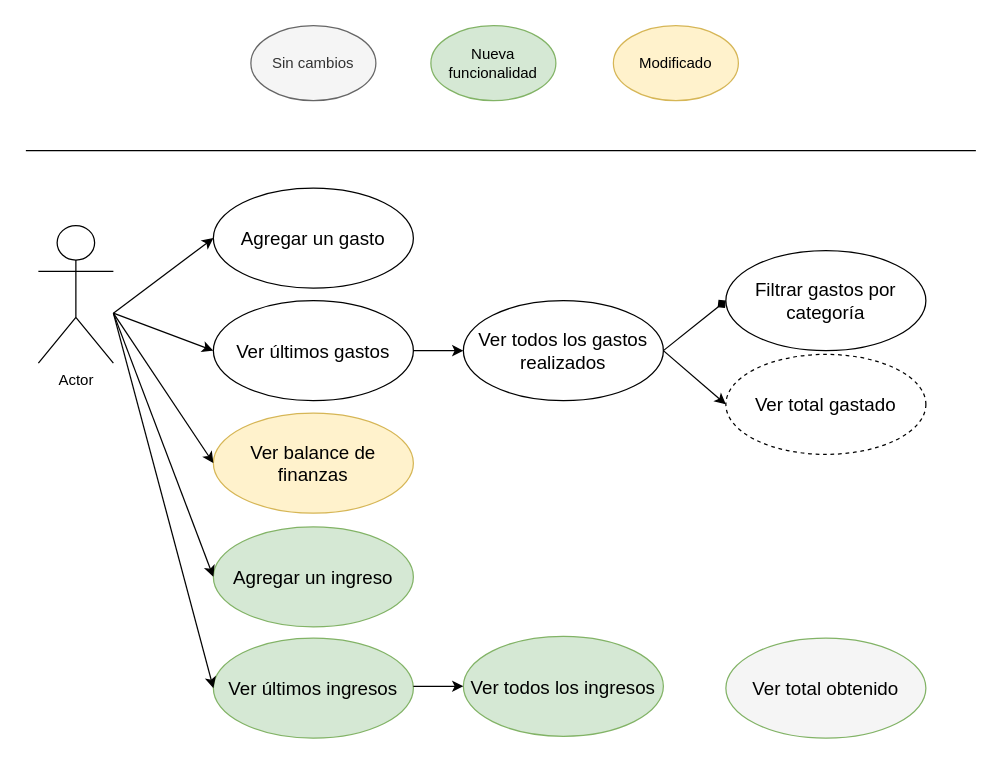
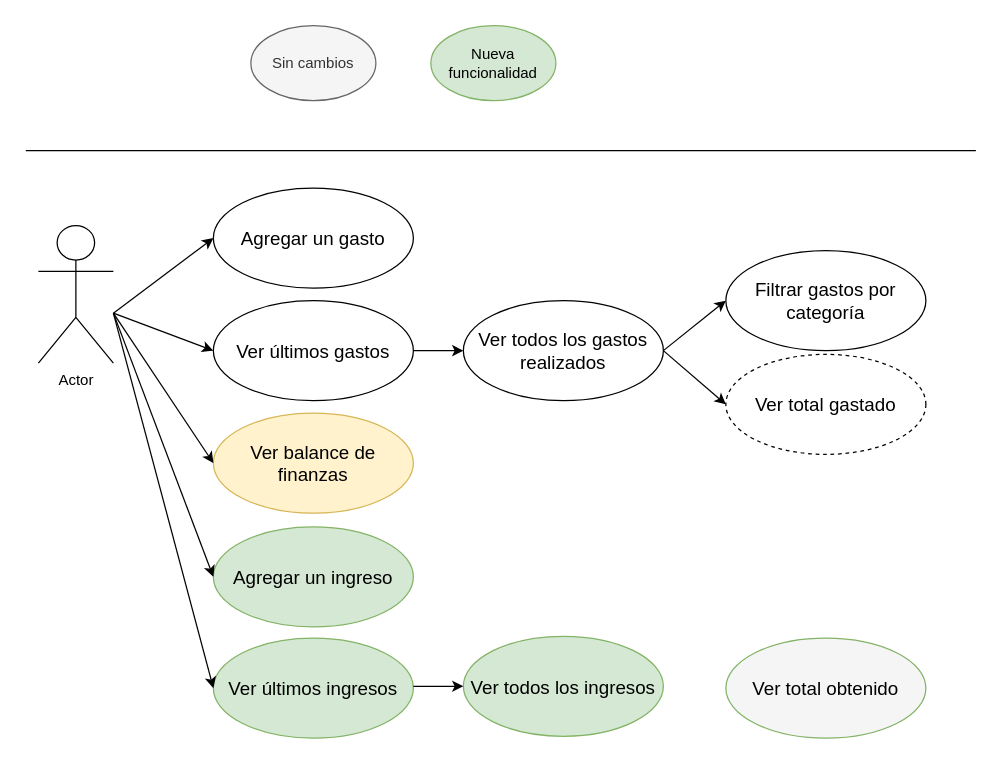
(676, 63) -> none
(718, 307) -> (719, 306)
